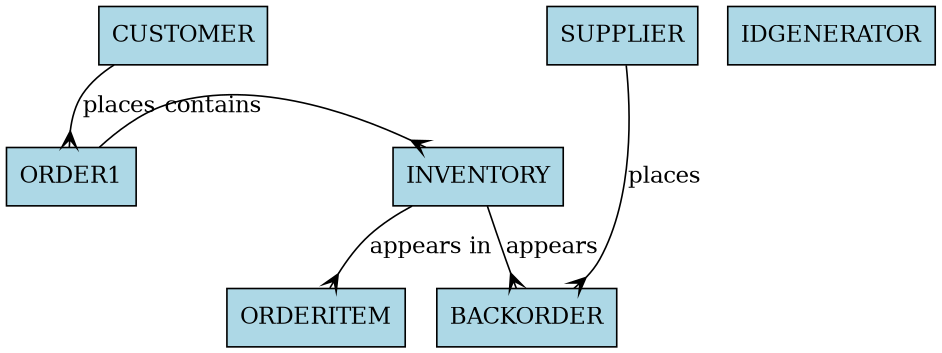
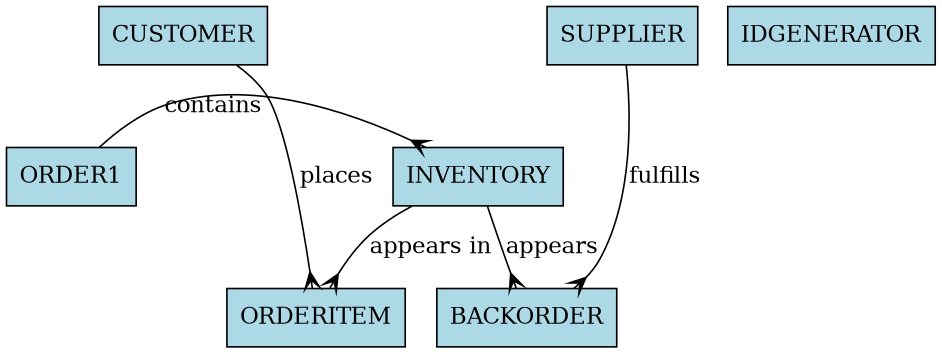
(84, 93) -> (289, 161)
(665, 177) -> (665, 177)
